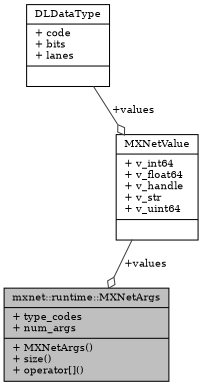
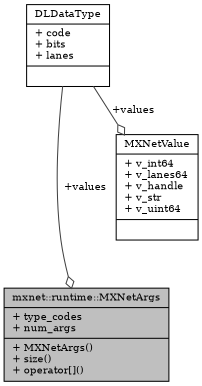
(154, 175) -> (156, 175)
(123, 258) -> (57, 182)
